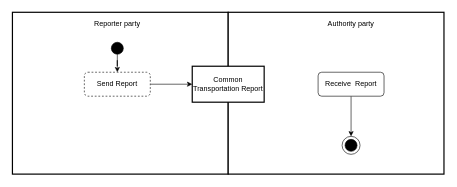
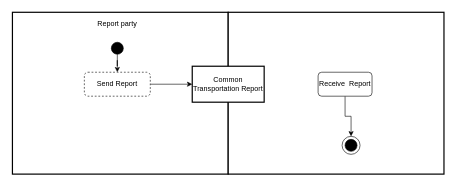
(117, 24) -> (117, 24)
(351, 24) -> none
(351, 84) -> (345, 84)
